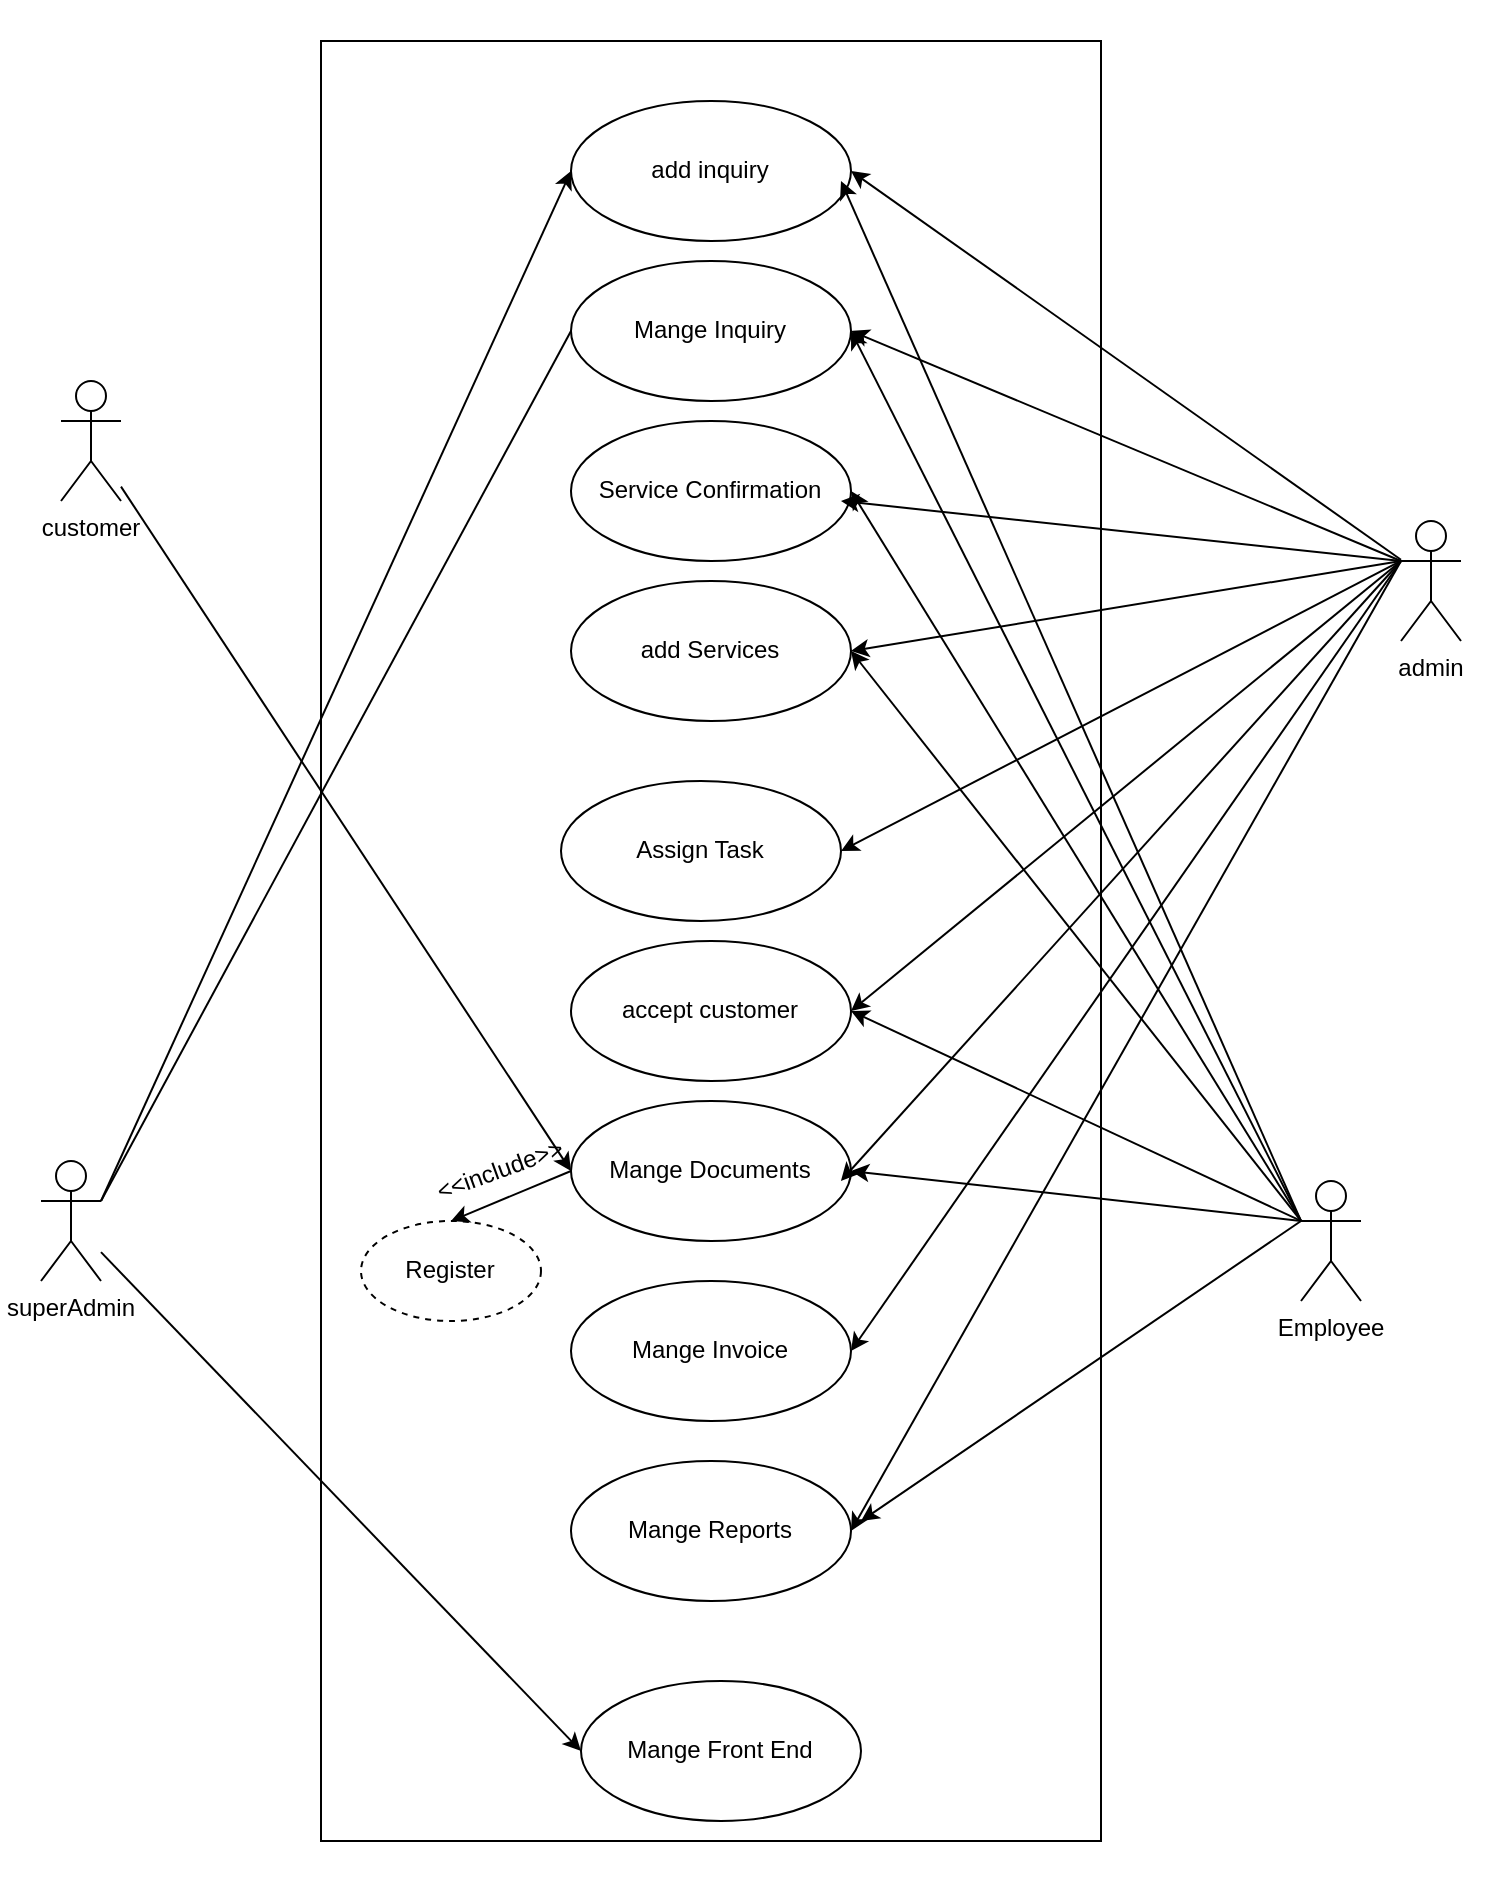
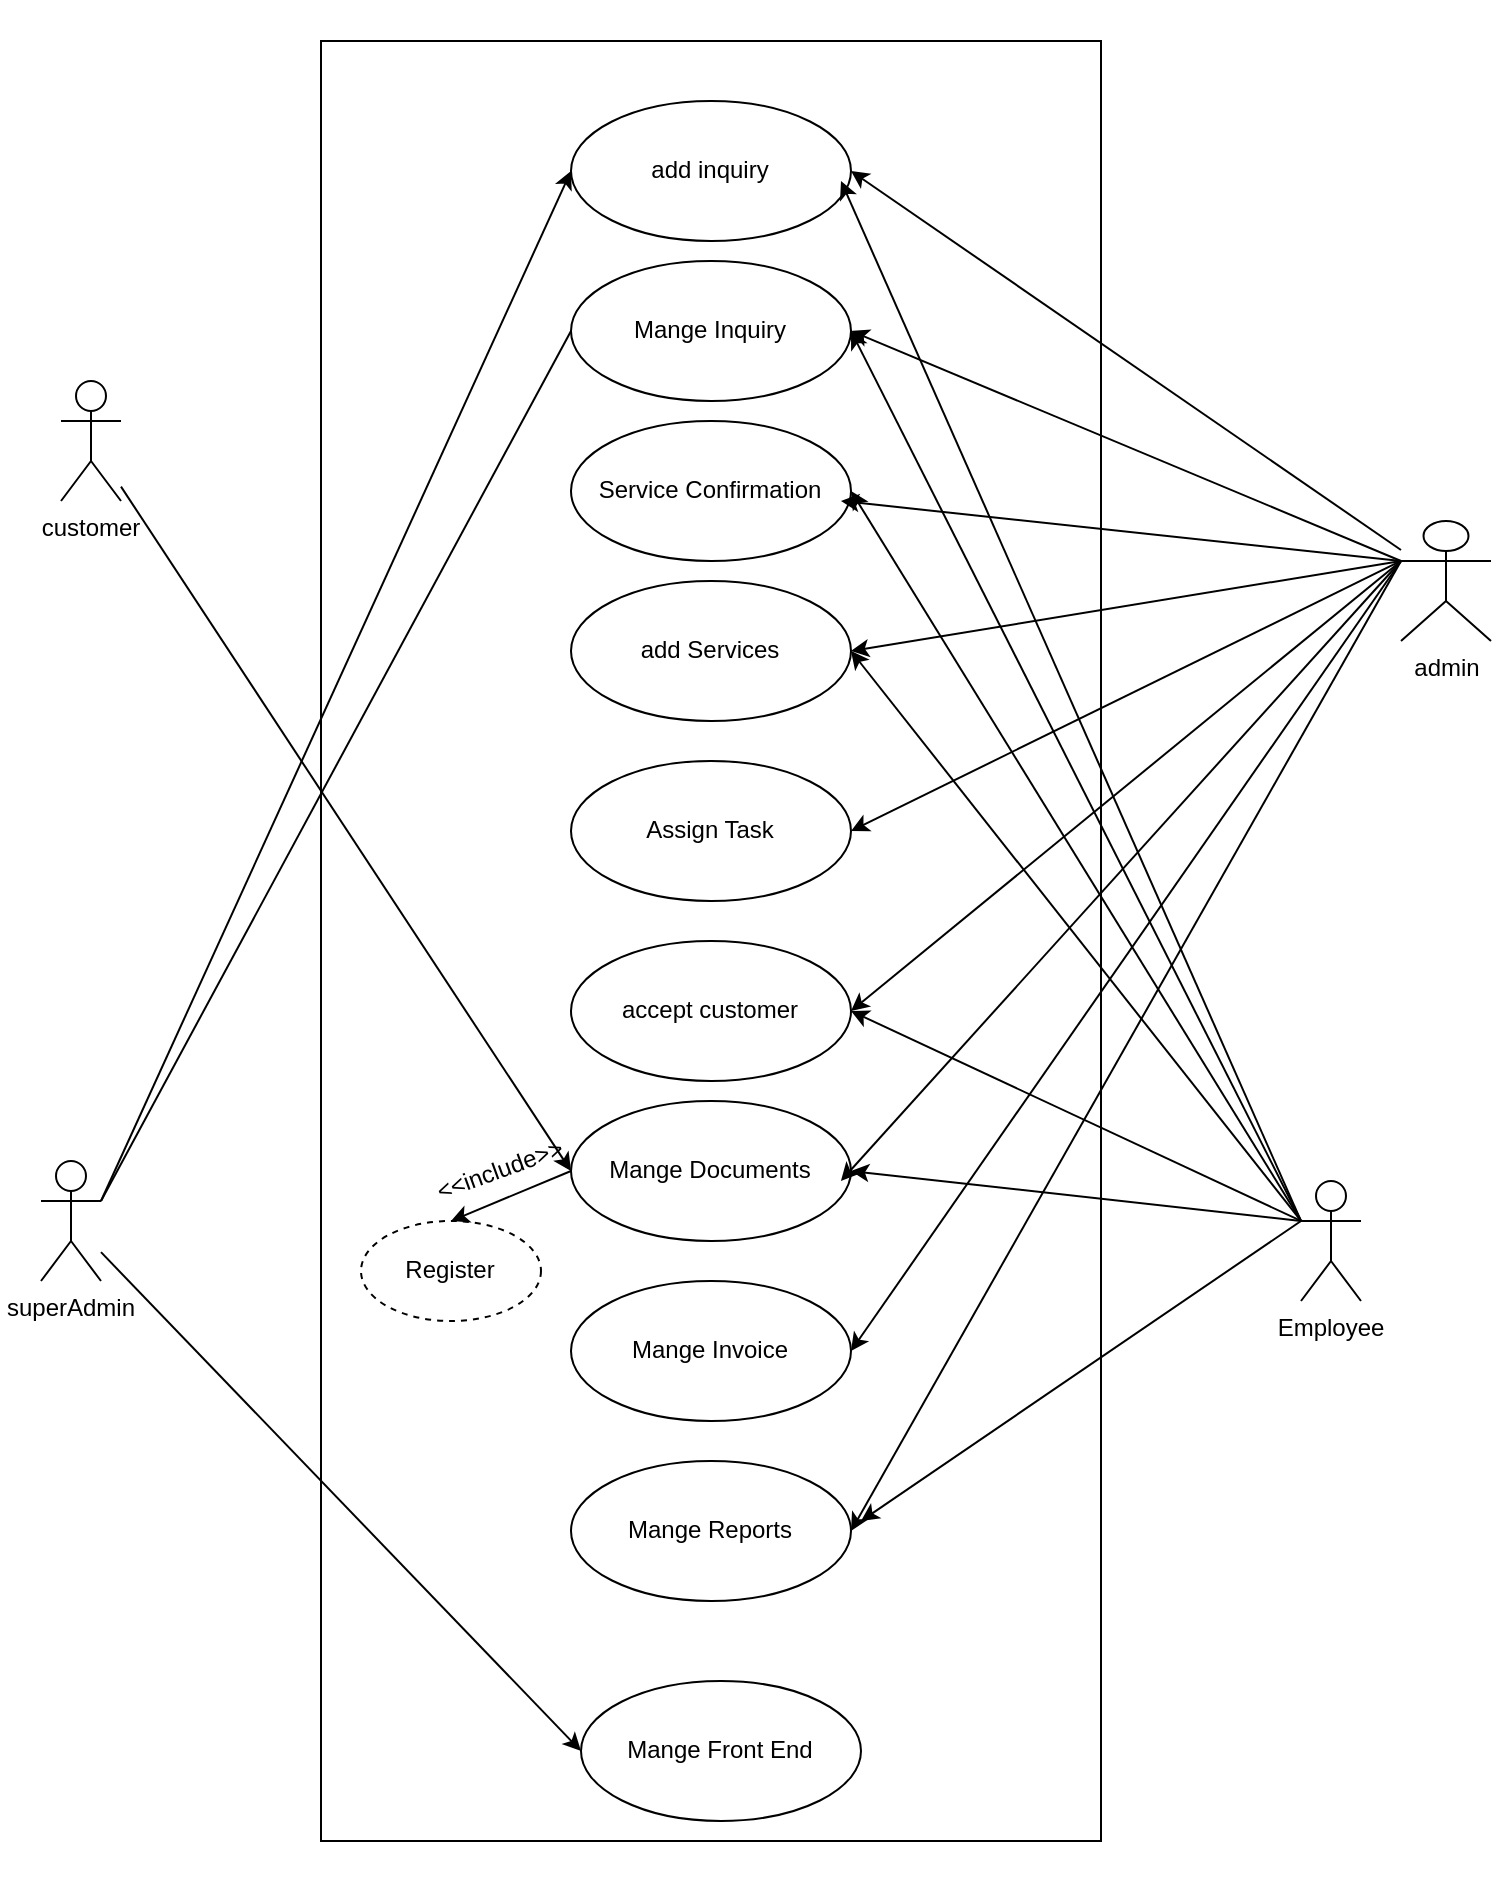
(1431, 581) -> (1446, 581)
(701, 851) -> (711, 831)
